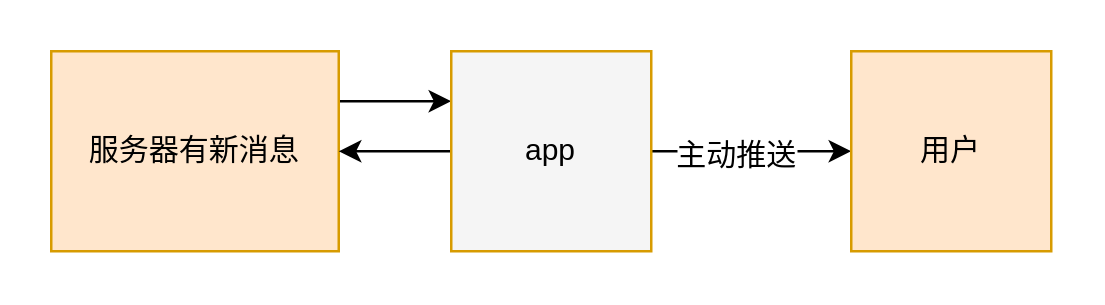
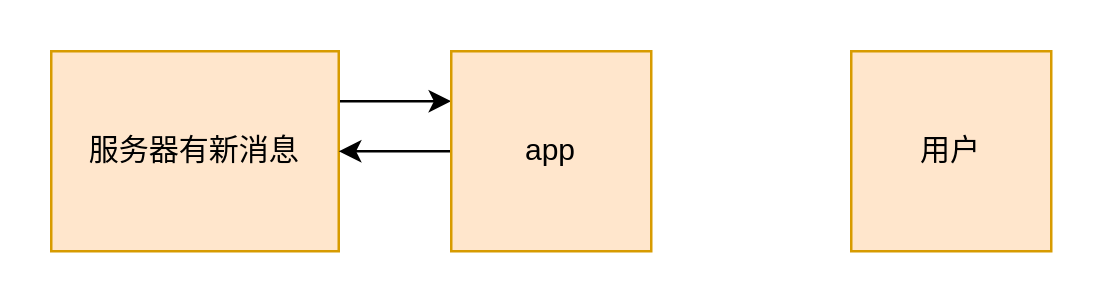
(551, 151) -> (551, 151)
(770, 151) -> none
